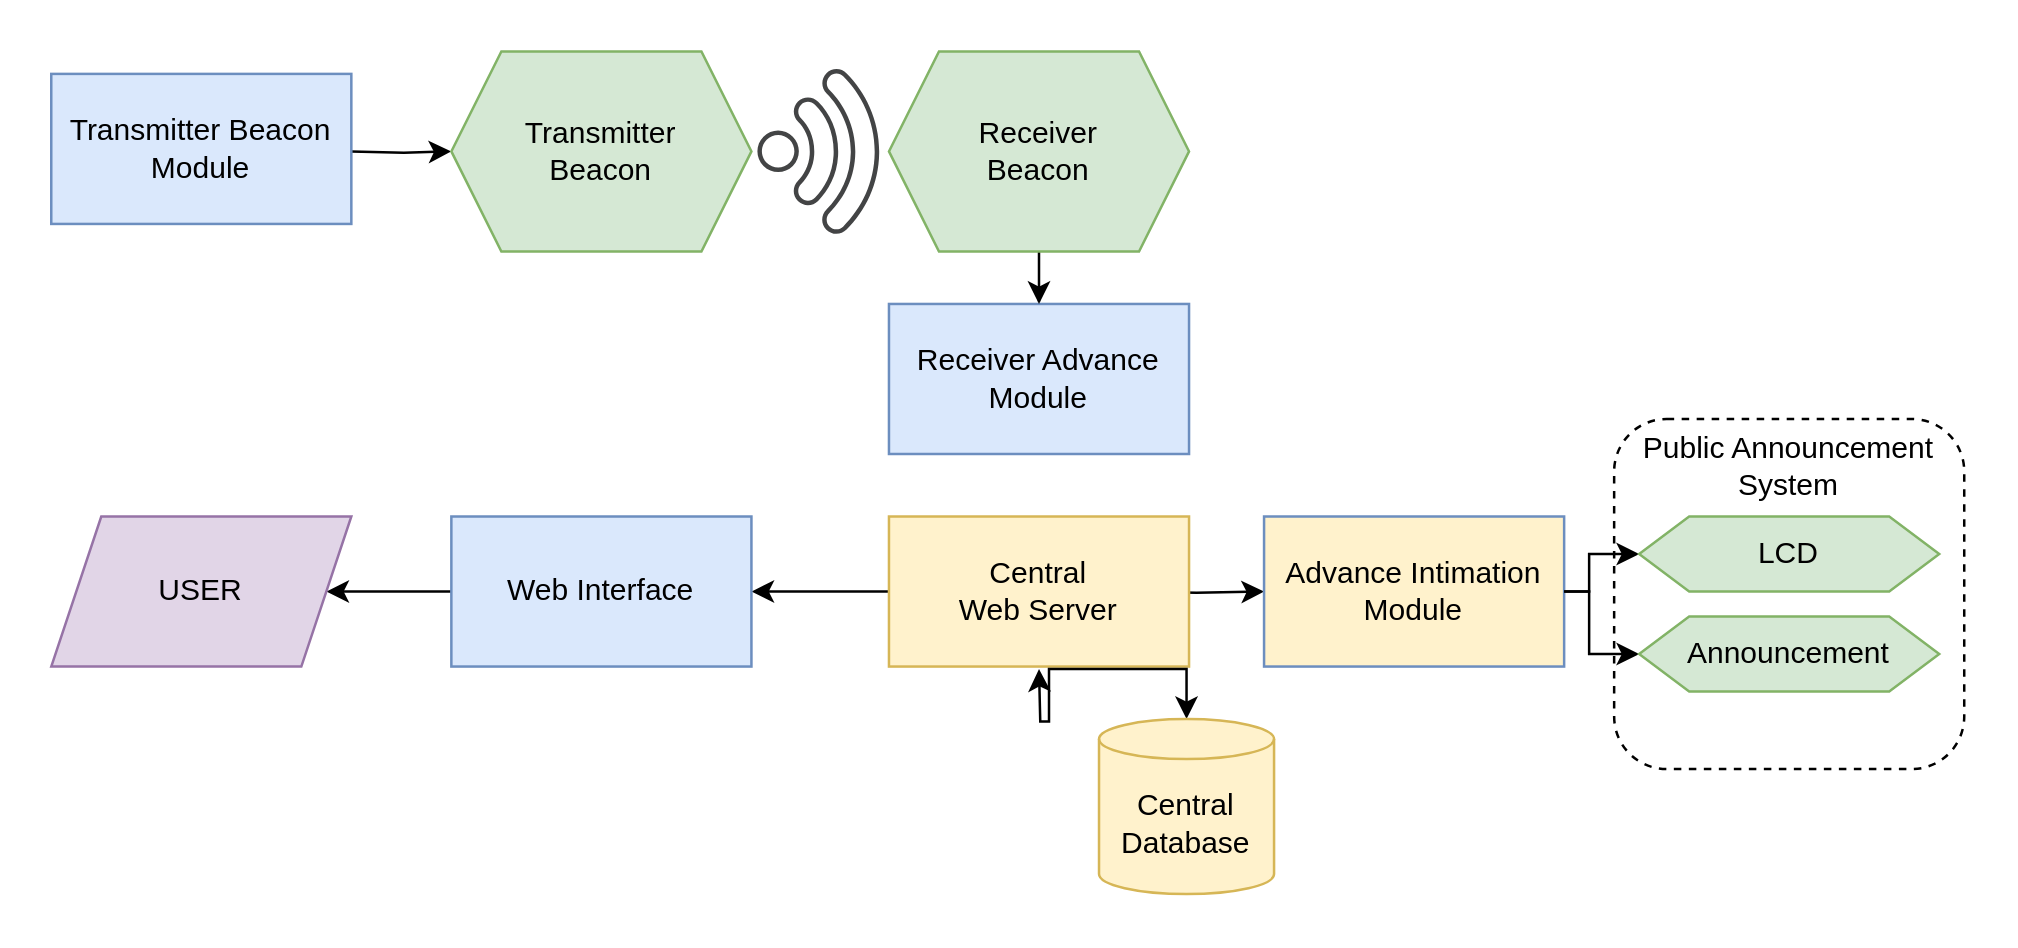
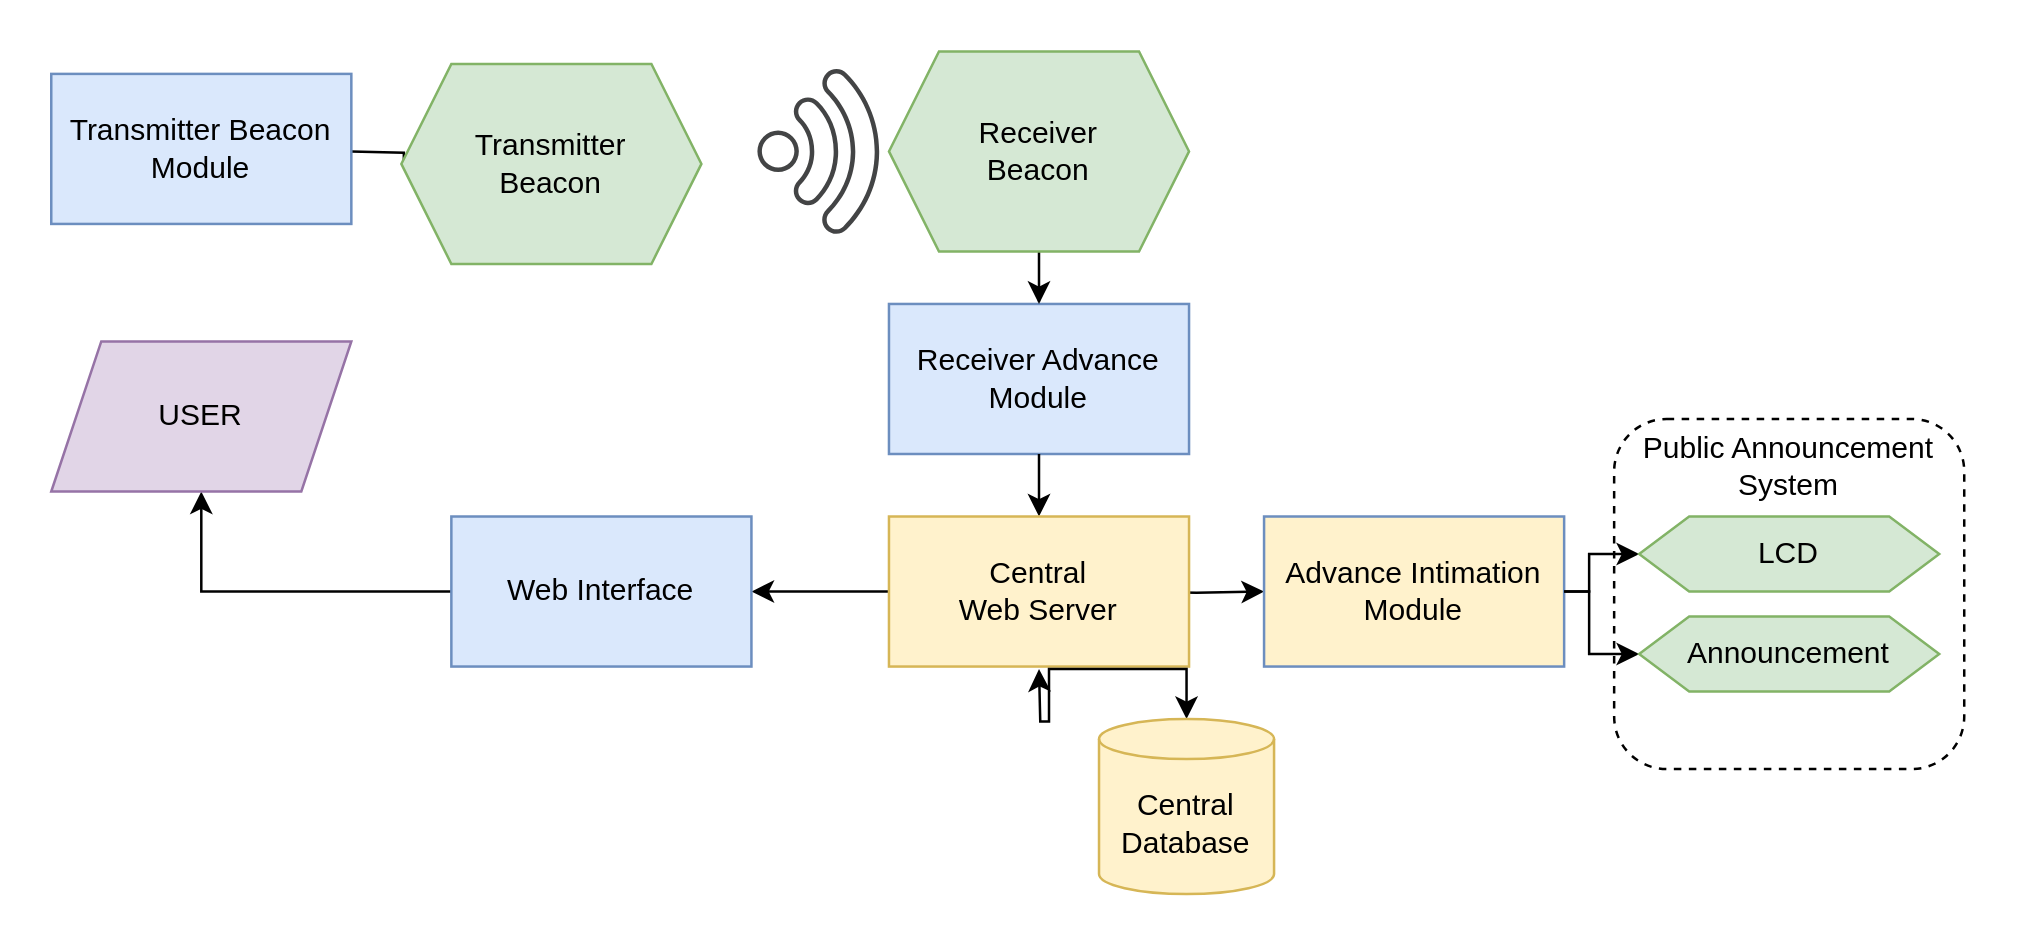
(601, 151) -> (551, 164)
none -> (1039, 477)
(201, 591) -> (201, 416)
